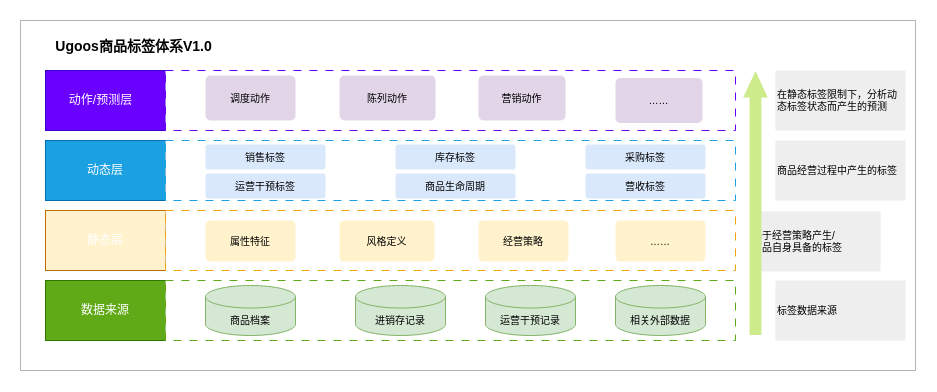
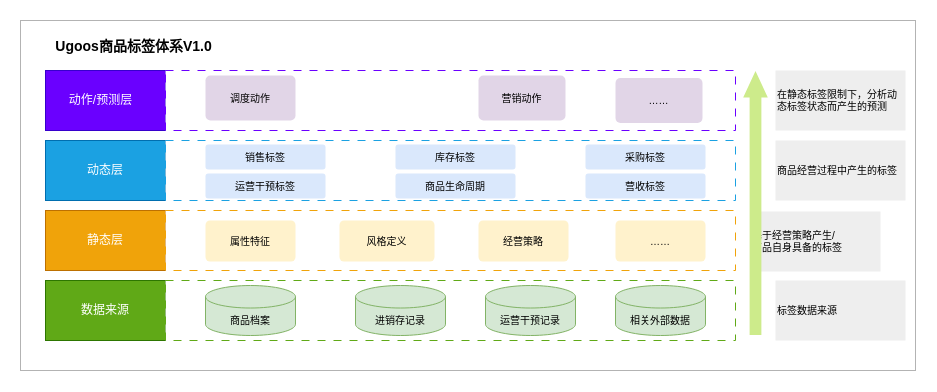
(388, 98) -> none
(106, 241) -> (106, 241)
